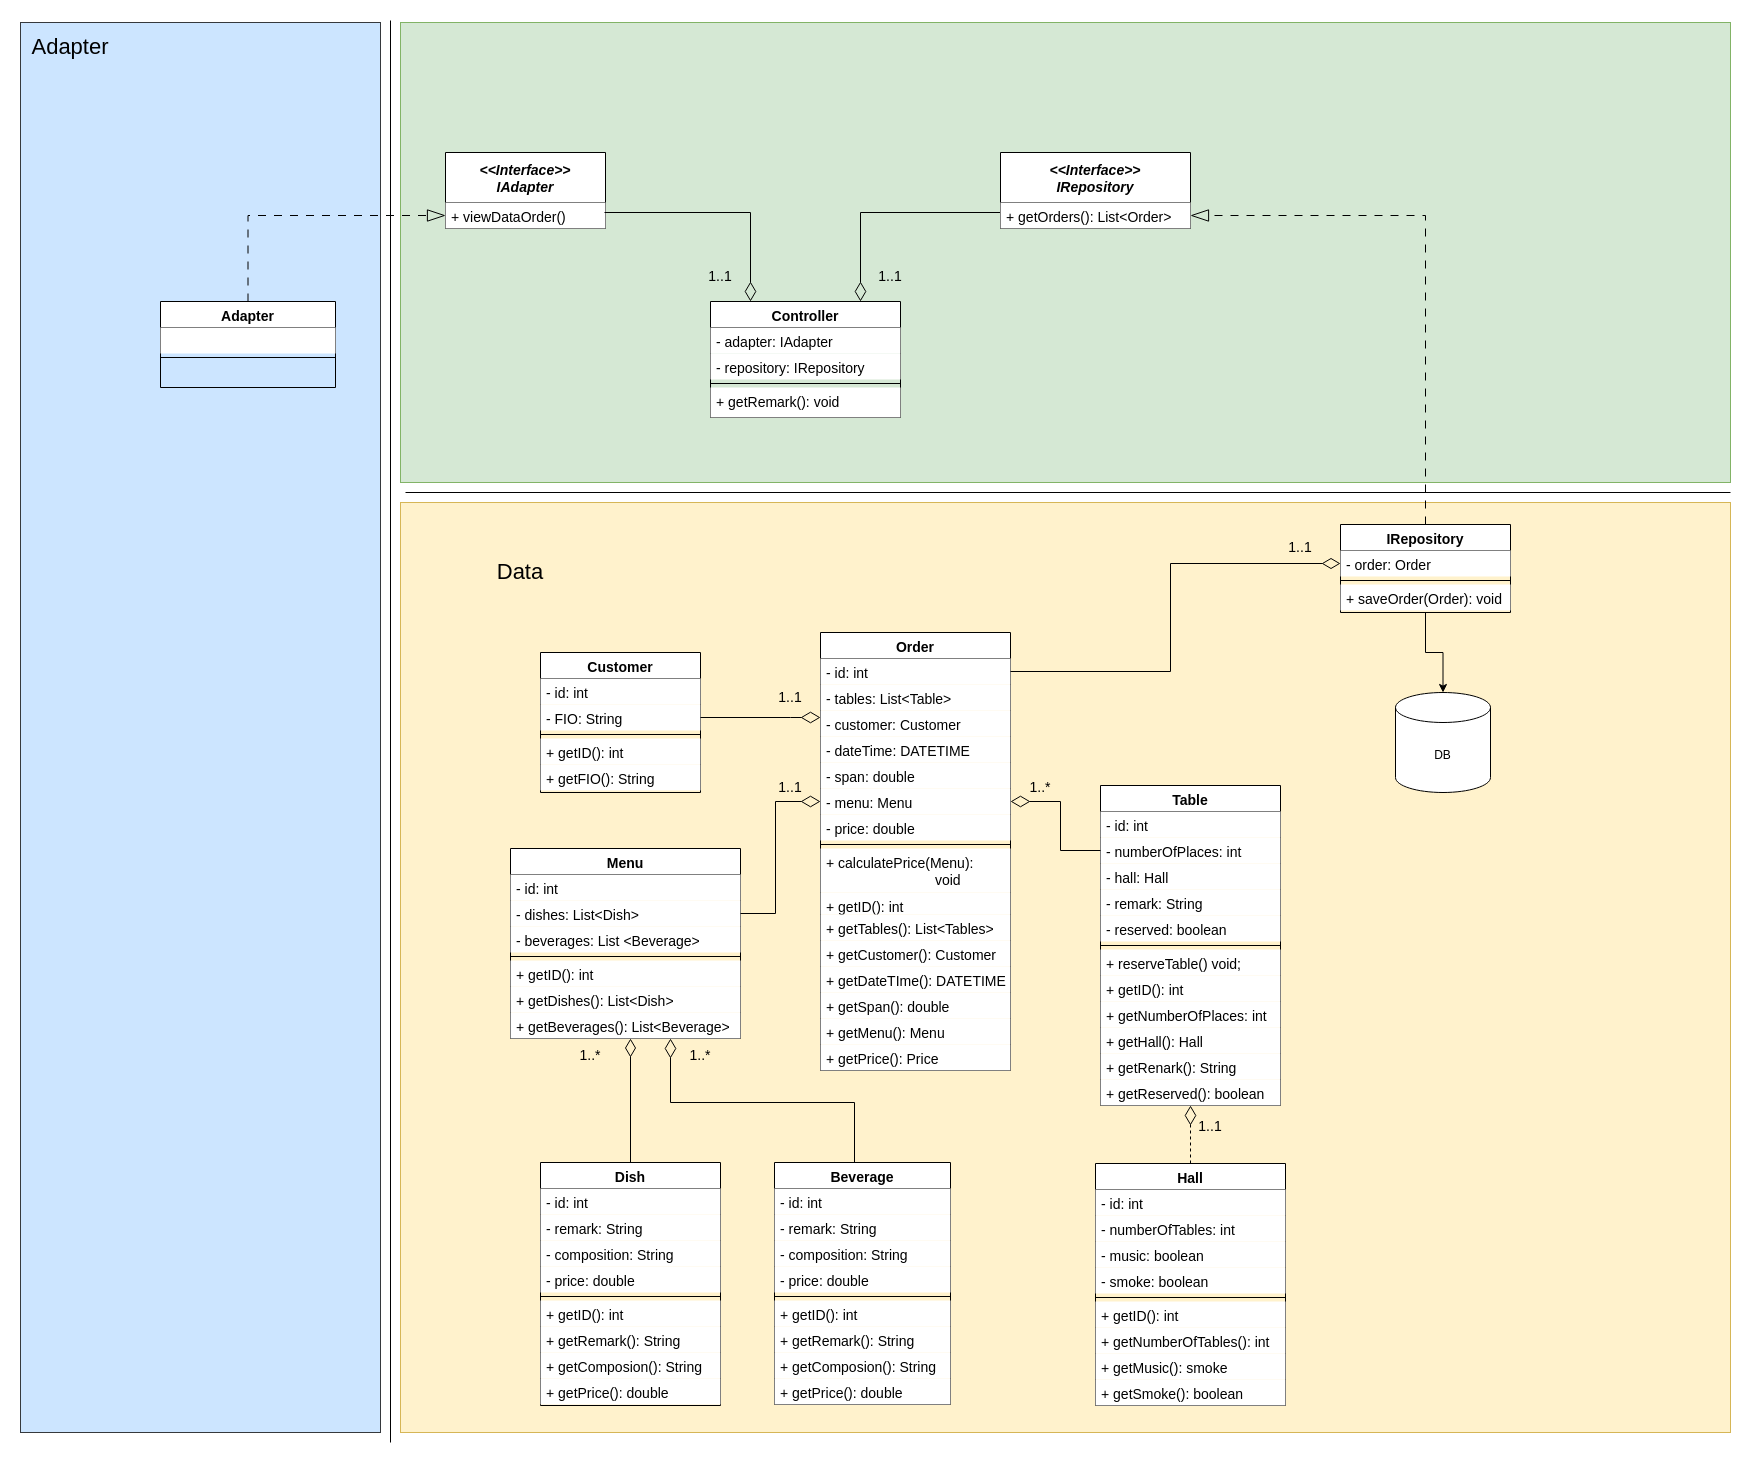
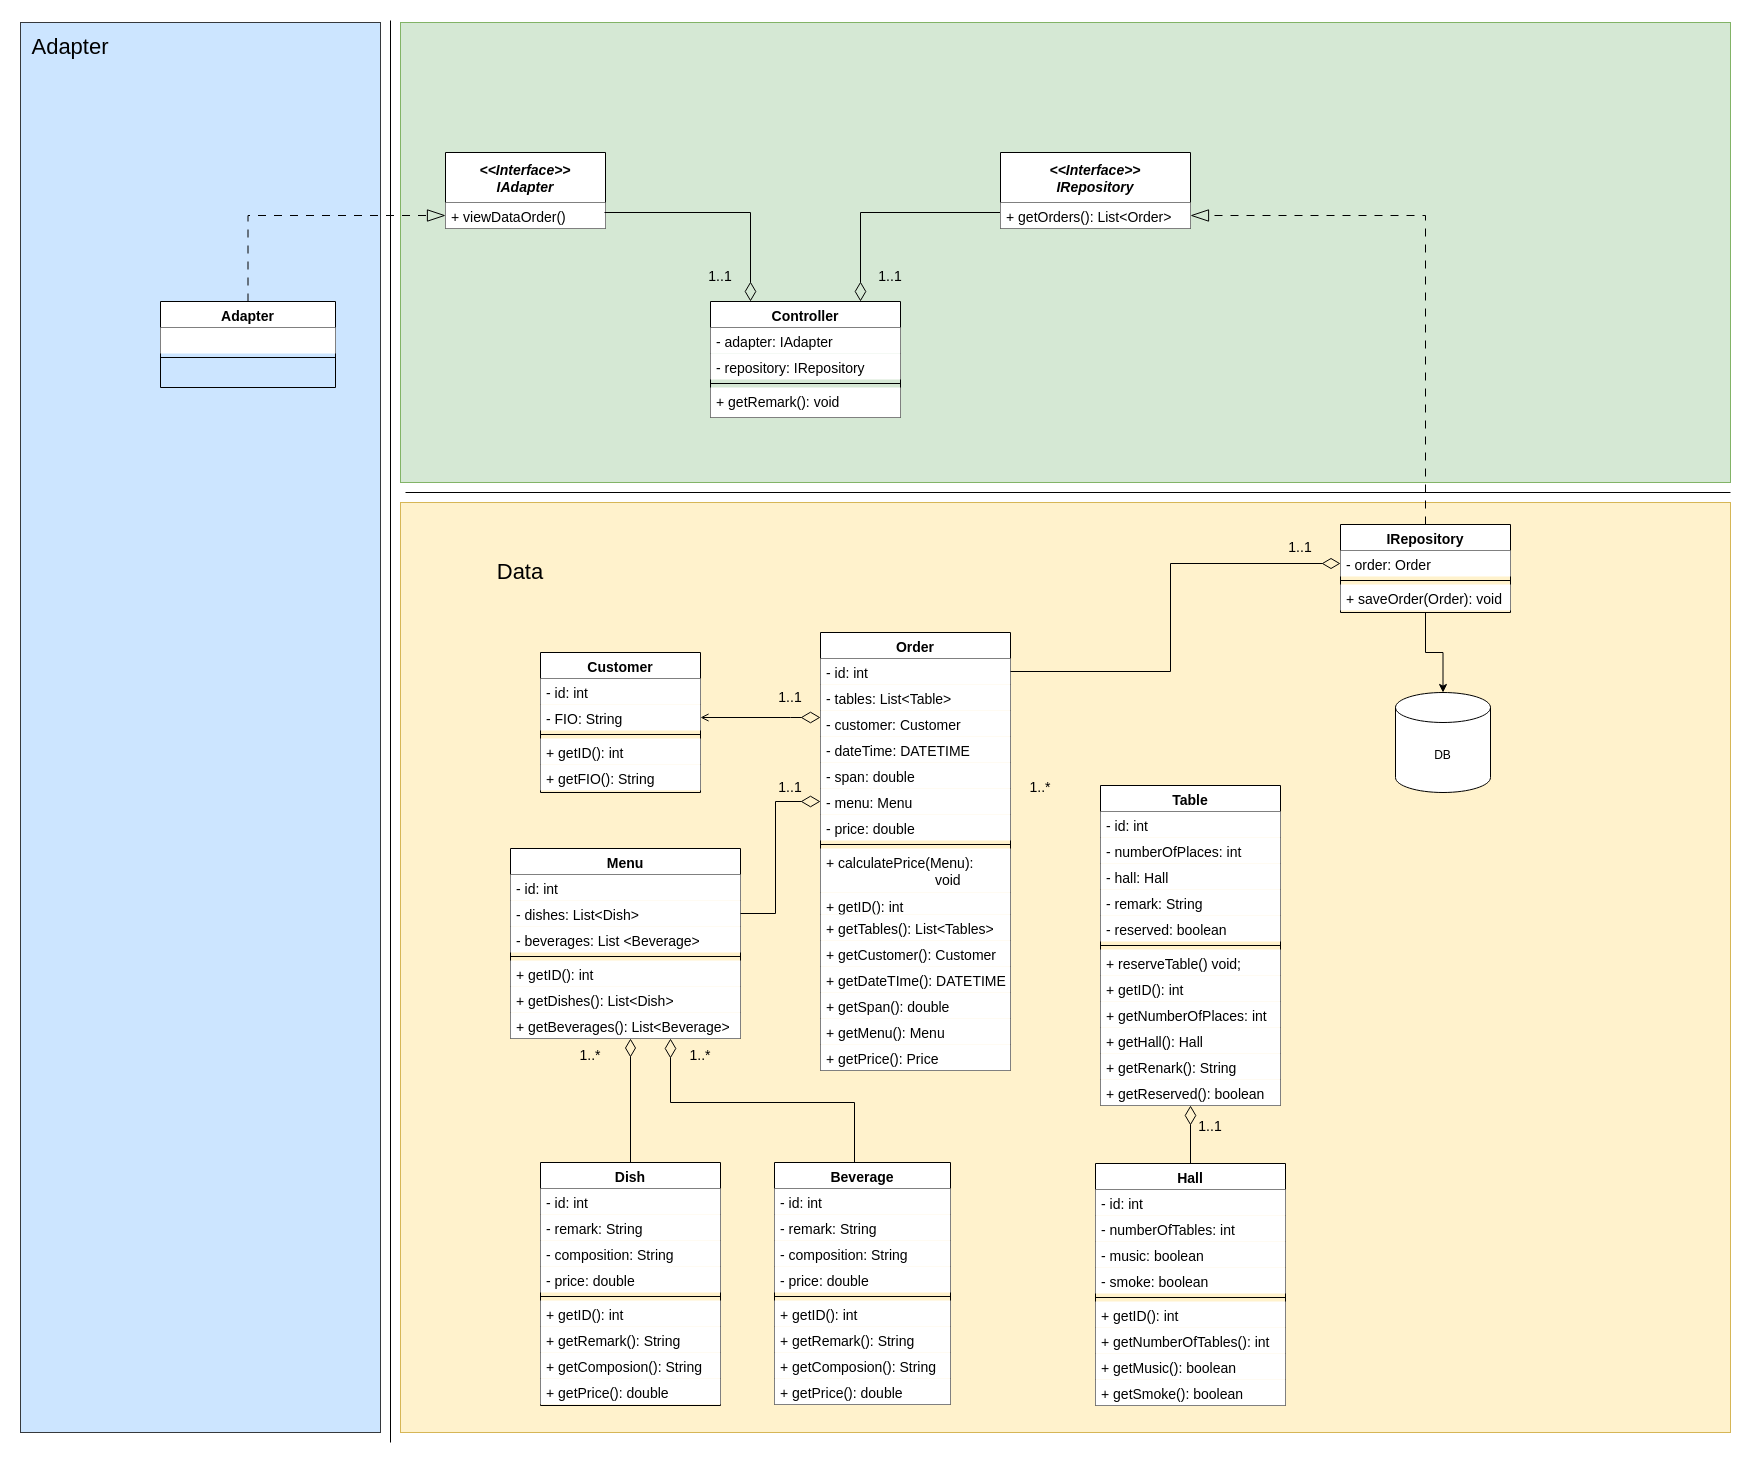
(706, 718) -> (706, 718)
(1061, 830) -> none
(1191, 1143) -> (1191, 1143)
(1168, 1368) -> (1174, 1368)
